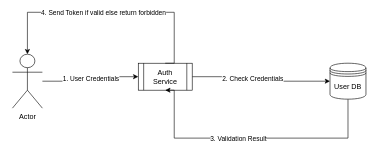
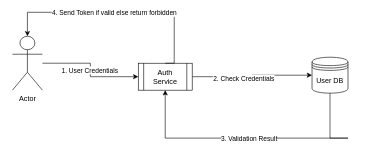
(27, 81) -> (27, 63)
(348, 81) -> (330, 75)
